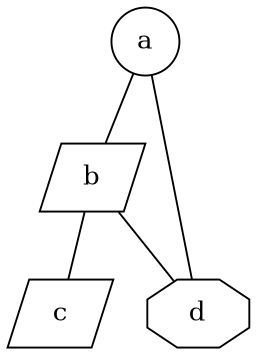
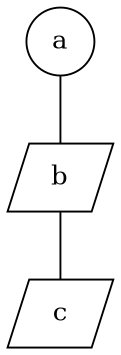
(198, 314) -> none
